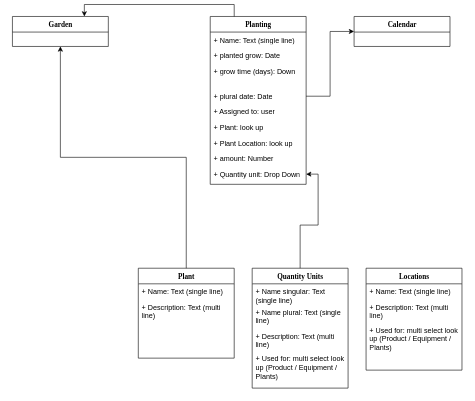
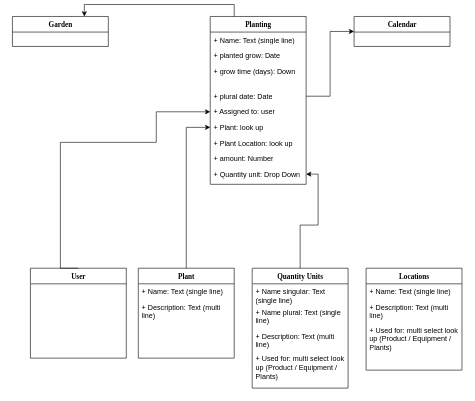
(60, 95) -> (195, 128)
none -> (60, 213)
none -> (78, 314)
